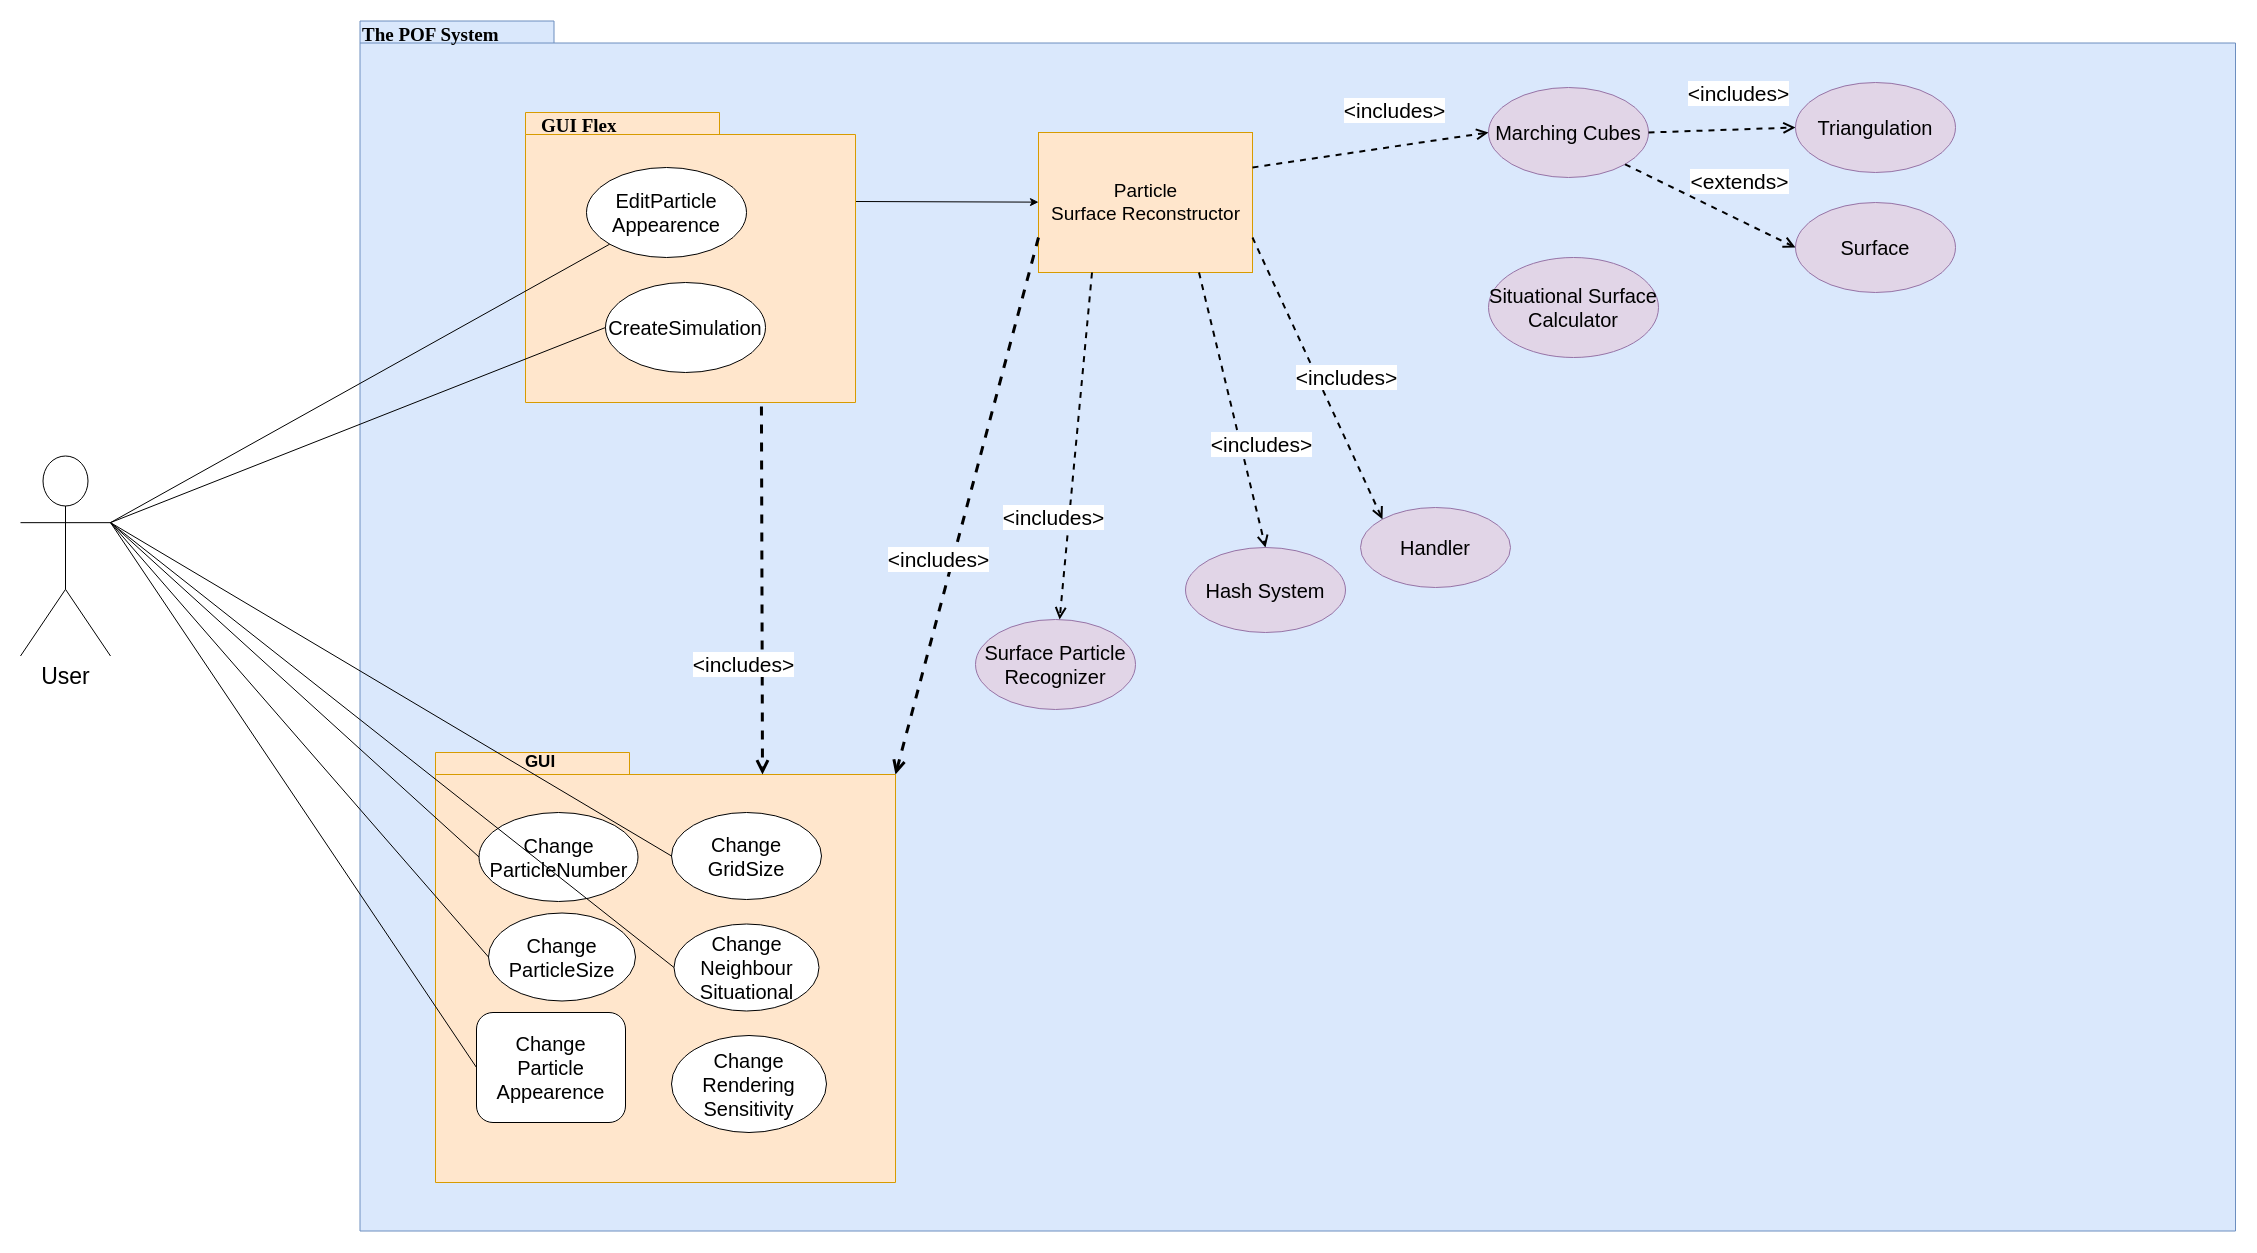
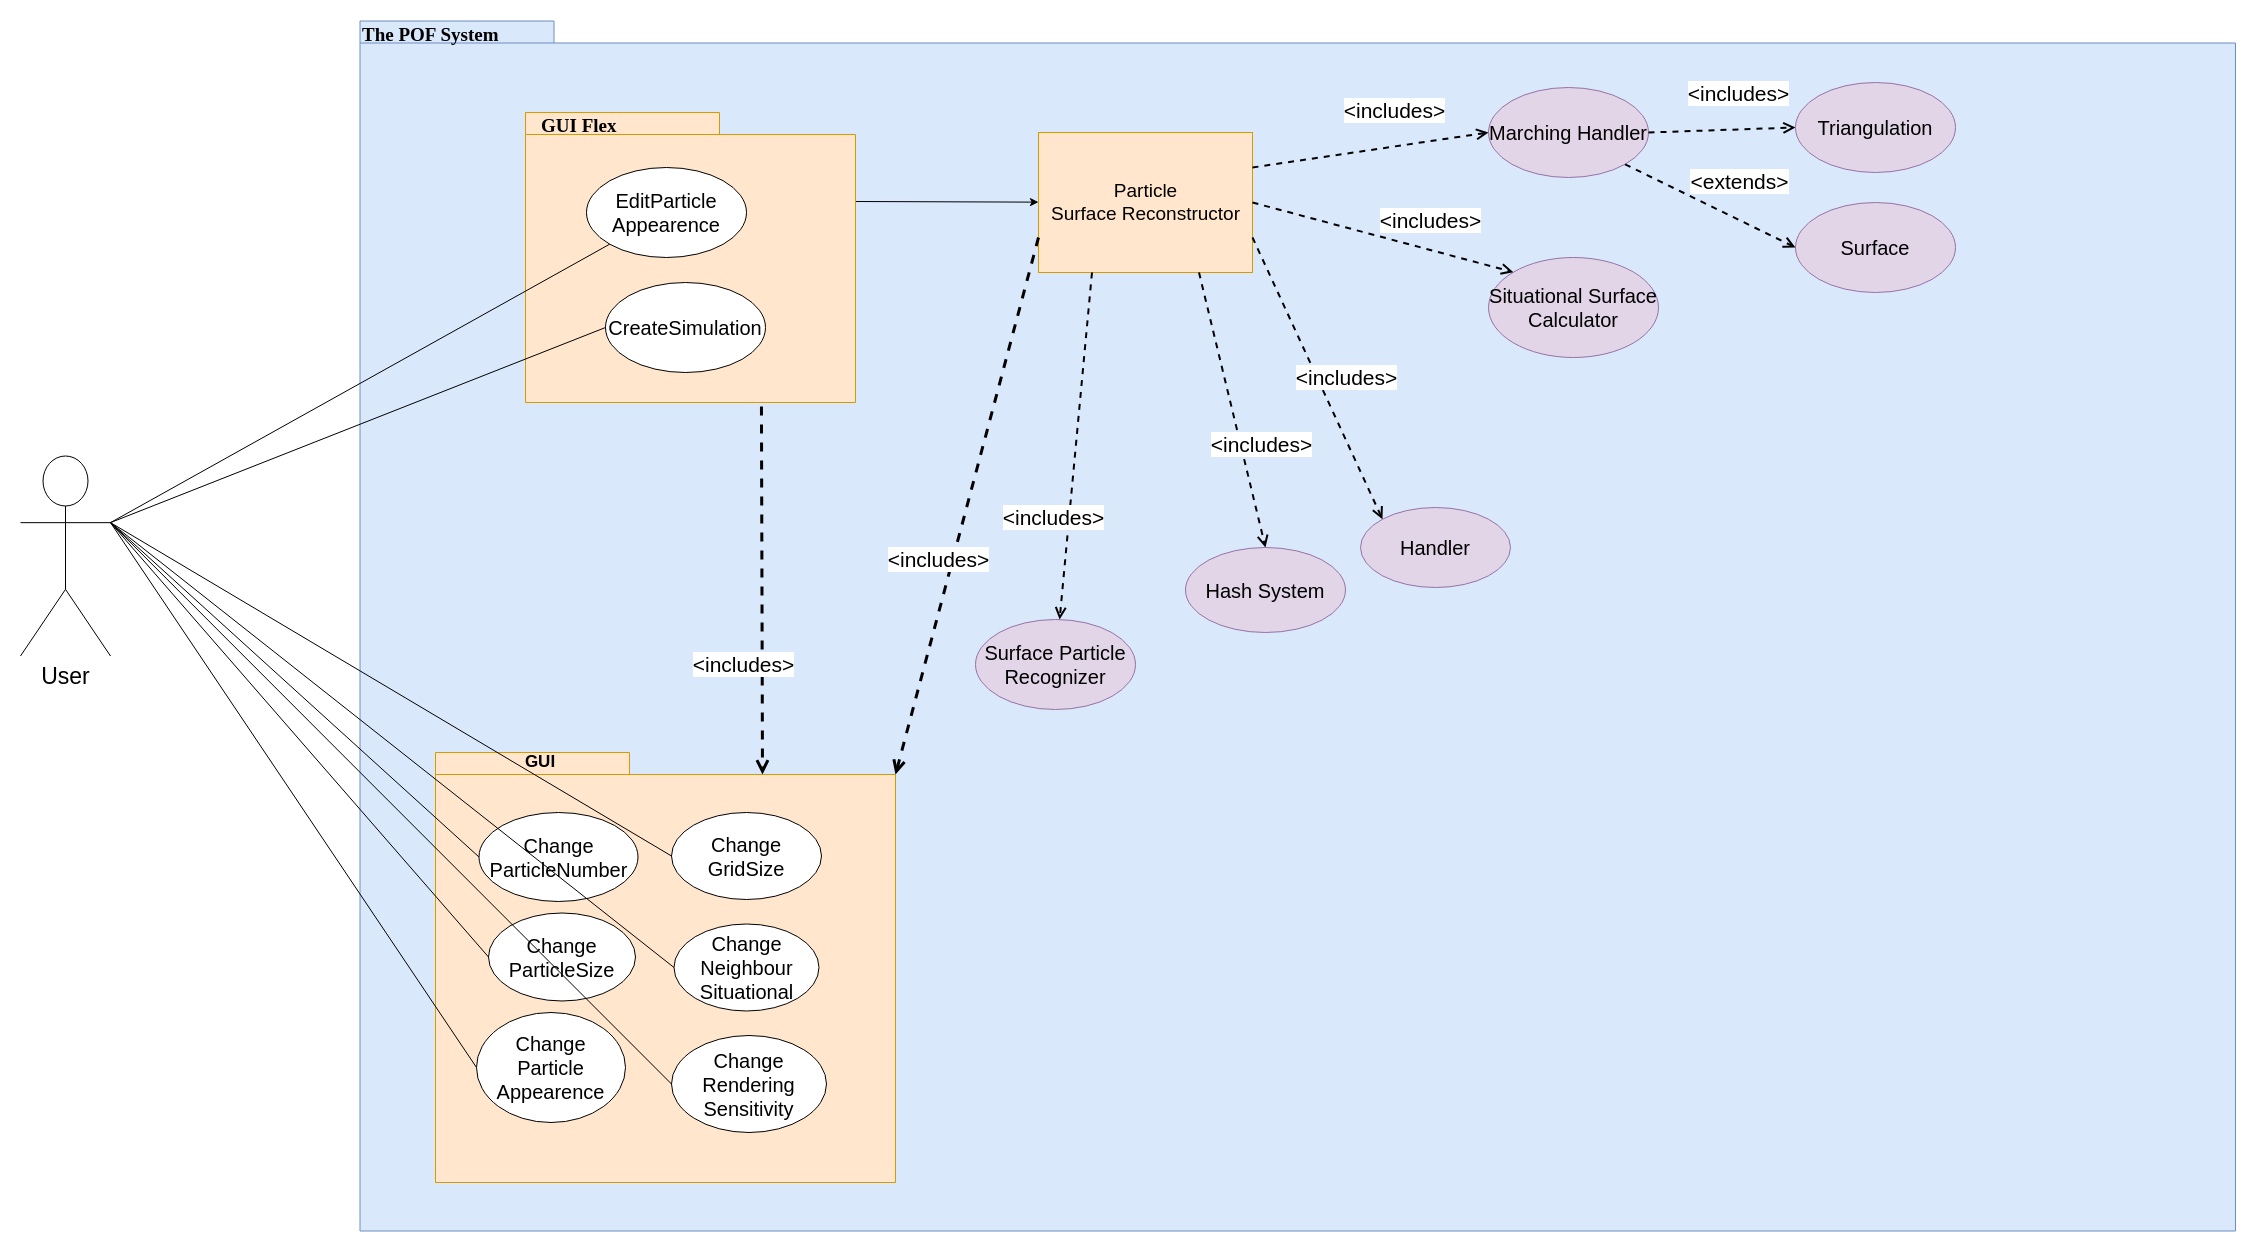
(1569, 133) -> (1569, 133)
none -> (1380, 237)
none -> (403, 816)
(551, 1068) -> (551, 1068)
